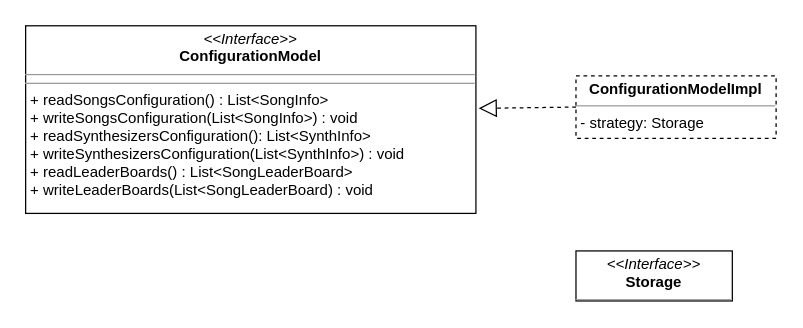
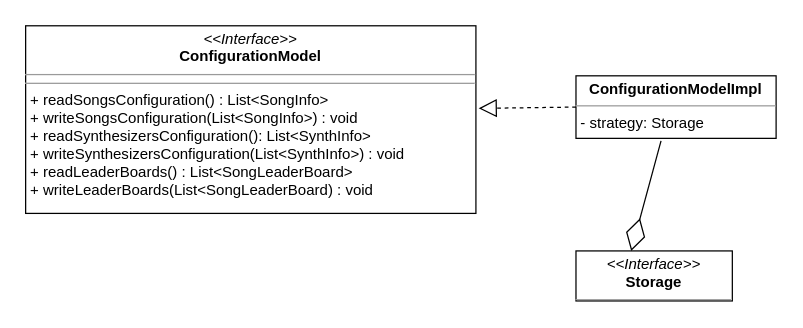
(676, 107) -> (676, 107)
none -> (650, 179)
